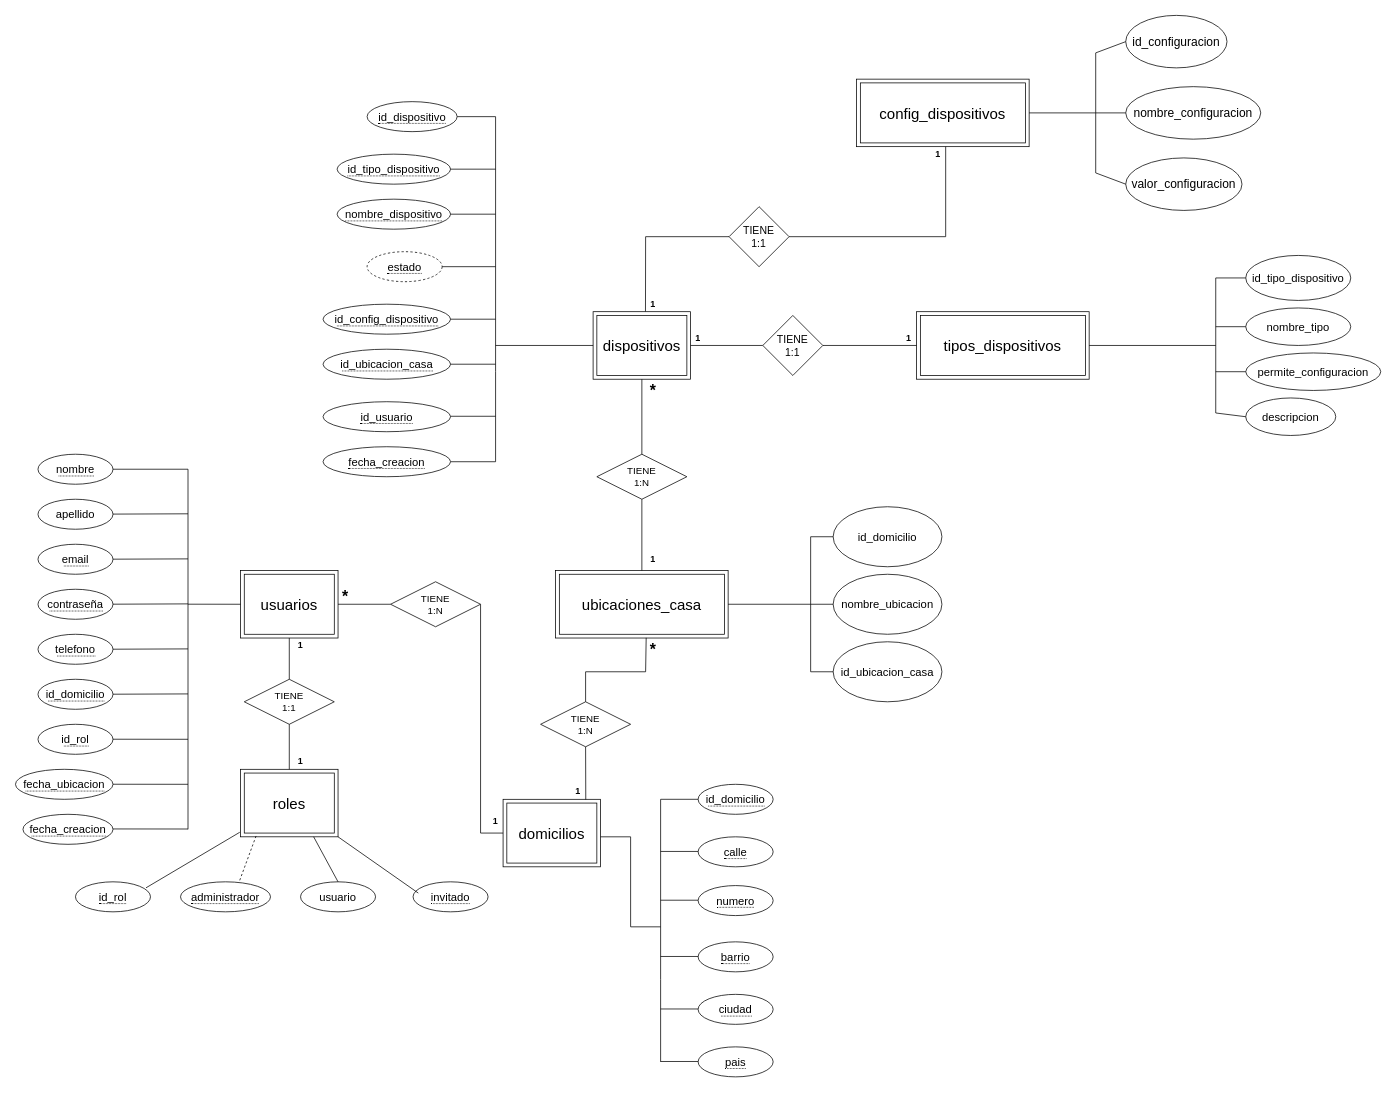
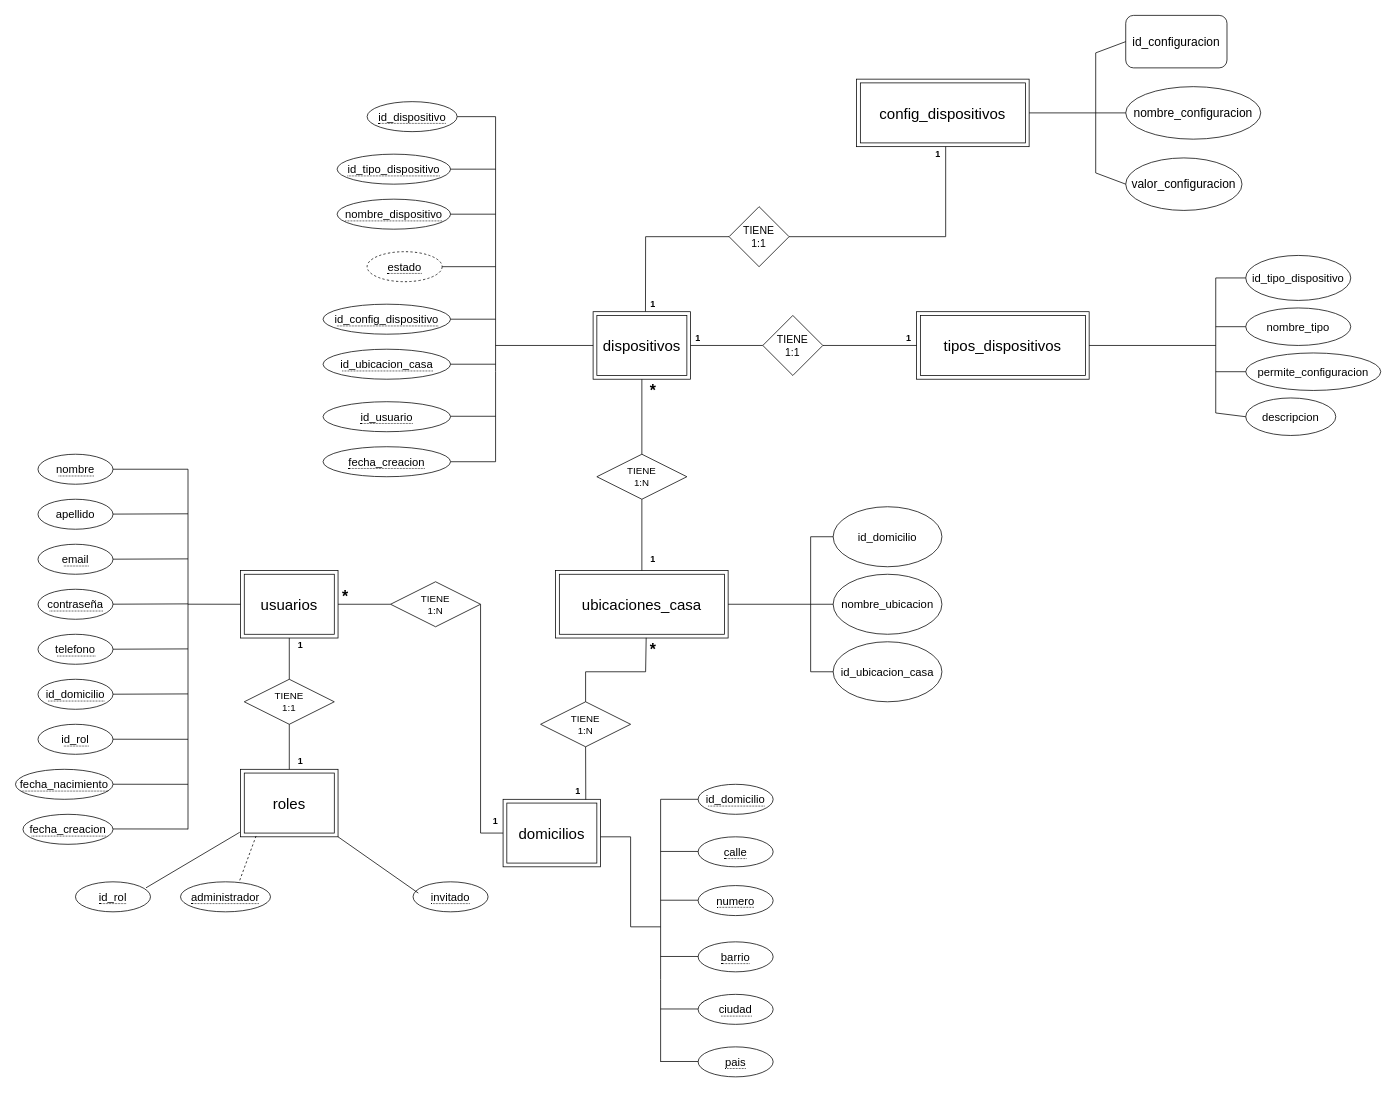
(1176, 42) -> (1176, 42)
(64, 784) -> (64, 784)
(326, 860) -> none
(338, 897) -> none
